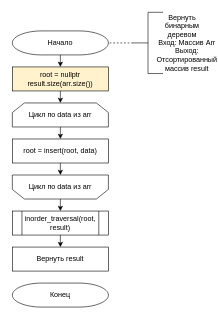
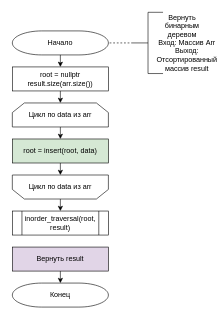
(60, 79) -> (60, 79)
(60, 151) -> (60, 151)
(60, 239) -> none
(60, 259) -> (60, 259)
none -> (60, 275)
